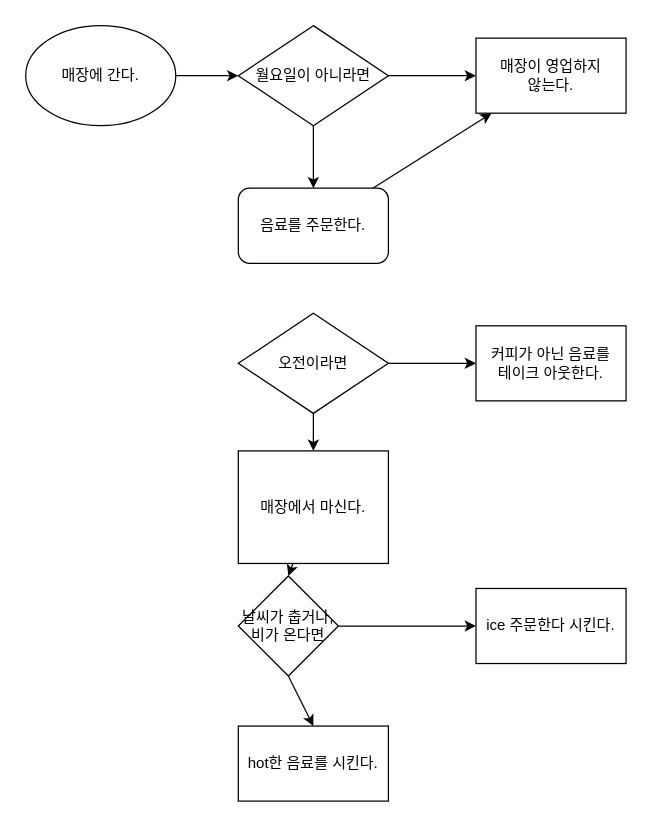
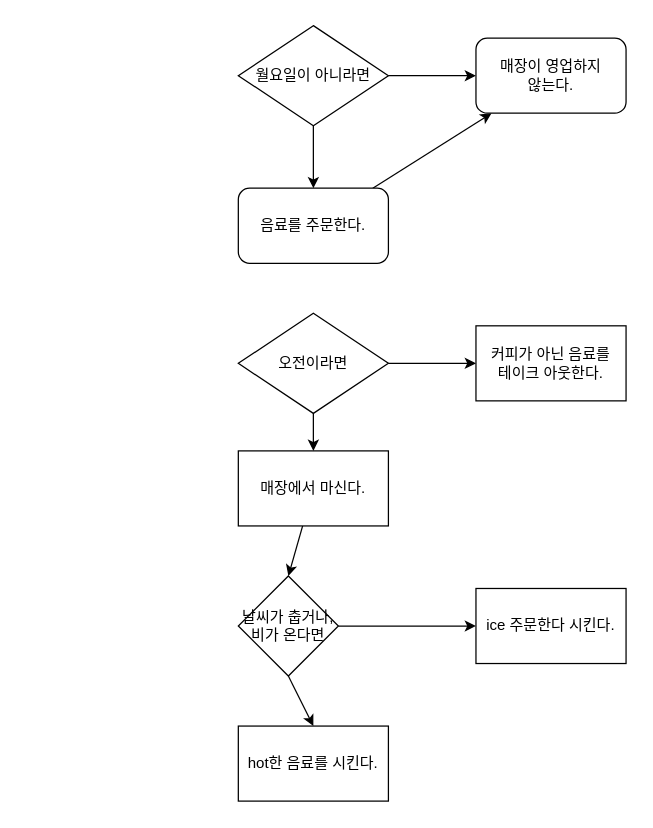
(101, 76) -> none
(203, 76) -> none
(551, 76) -> (551, 76)
(313, 507) -> (313, 488)
